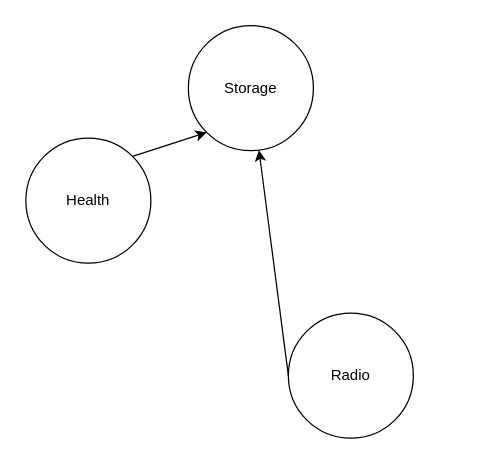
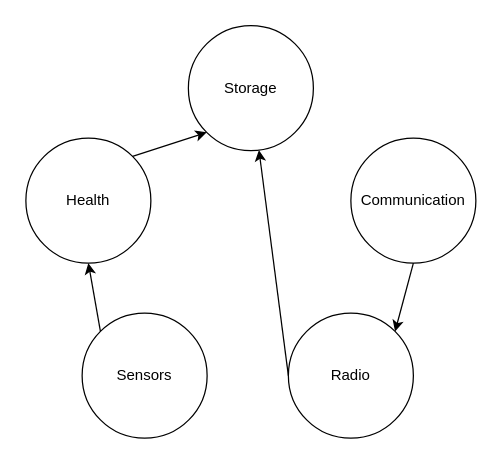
none -> (413, 201)
none -> (405, 293)
none -> (95, 302)
none -> (144, 376)
